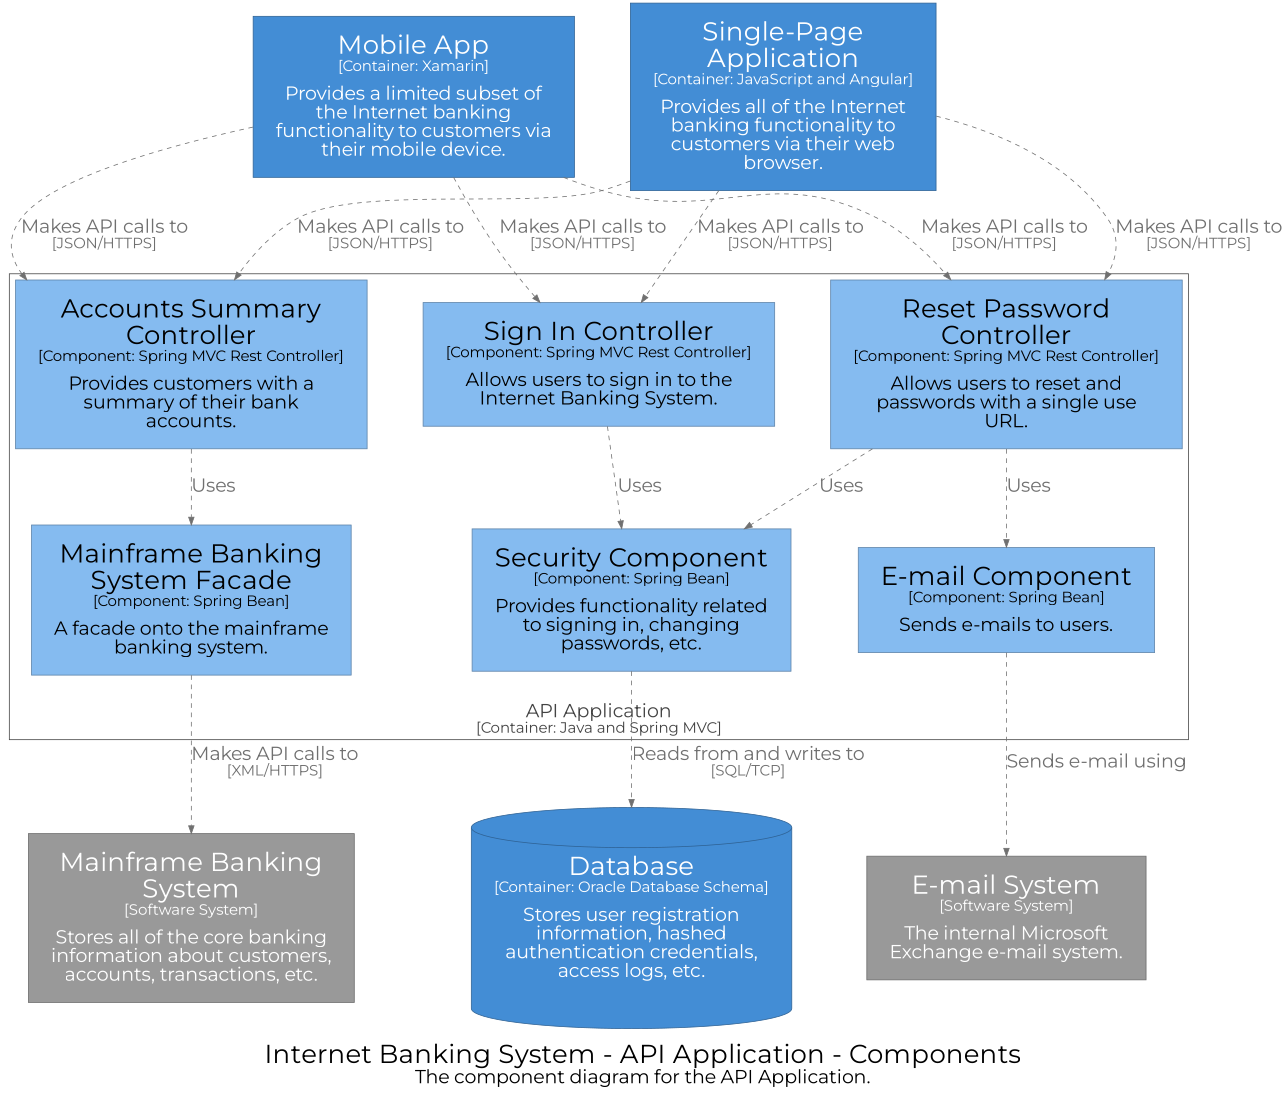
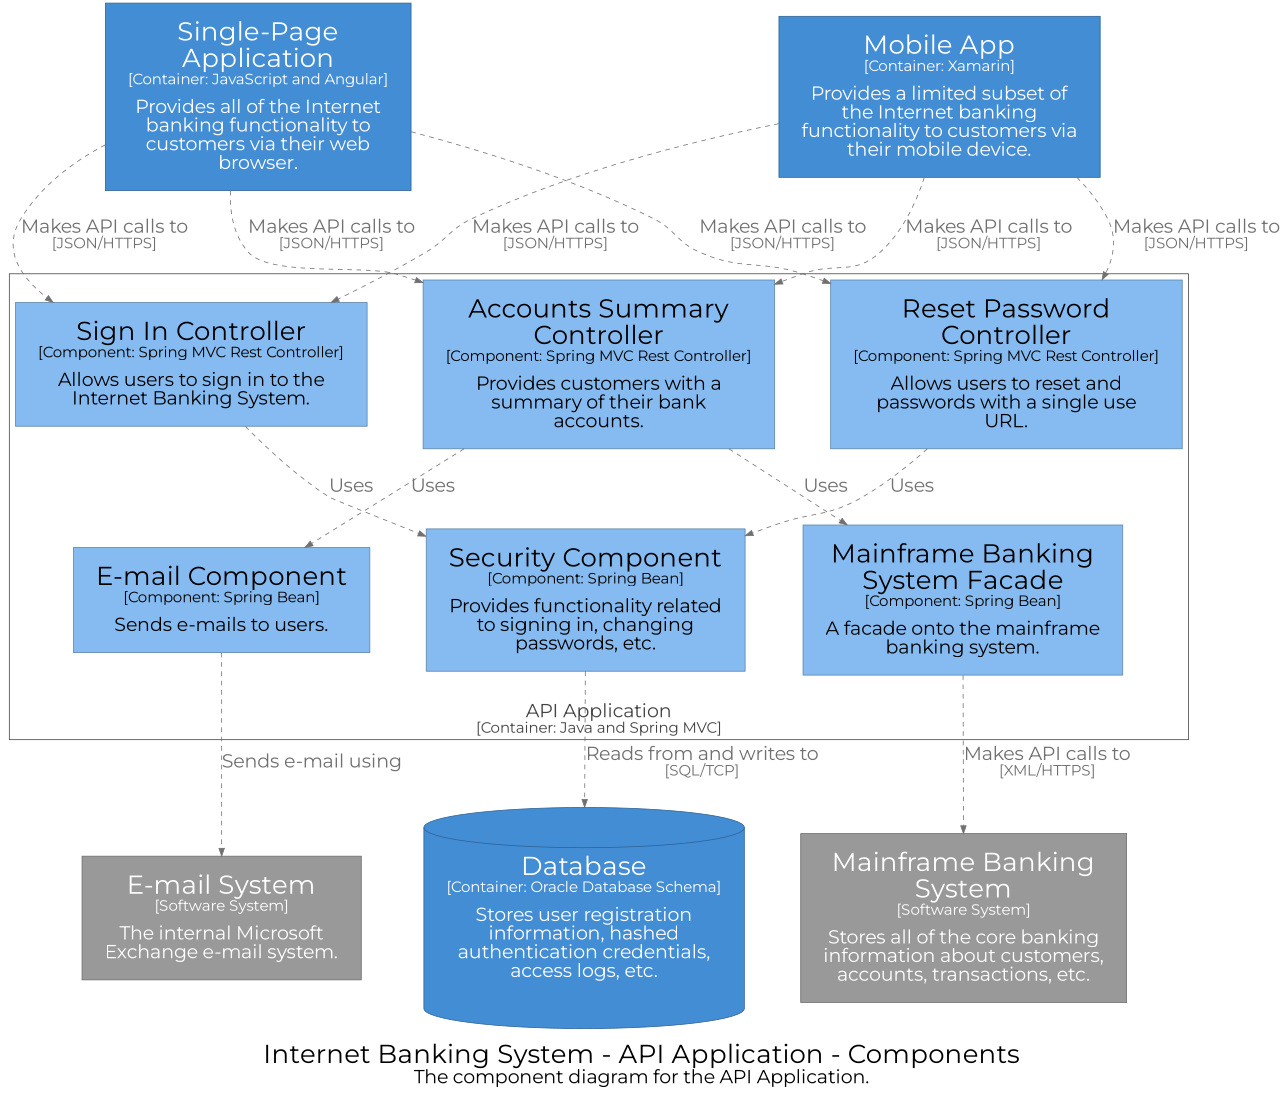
(1006, 494) -> (388, 496)
